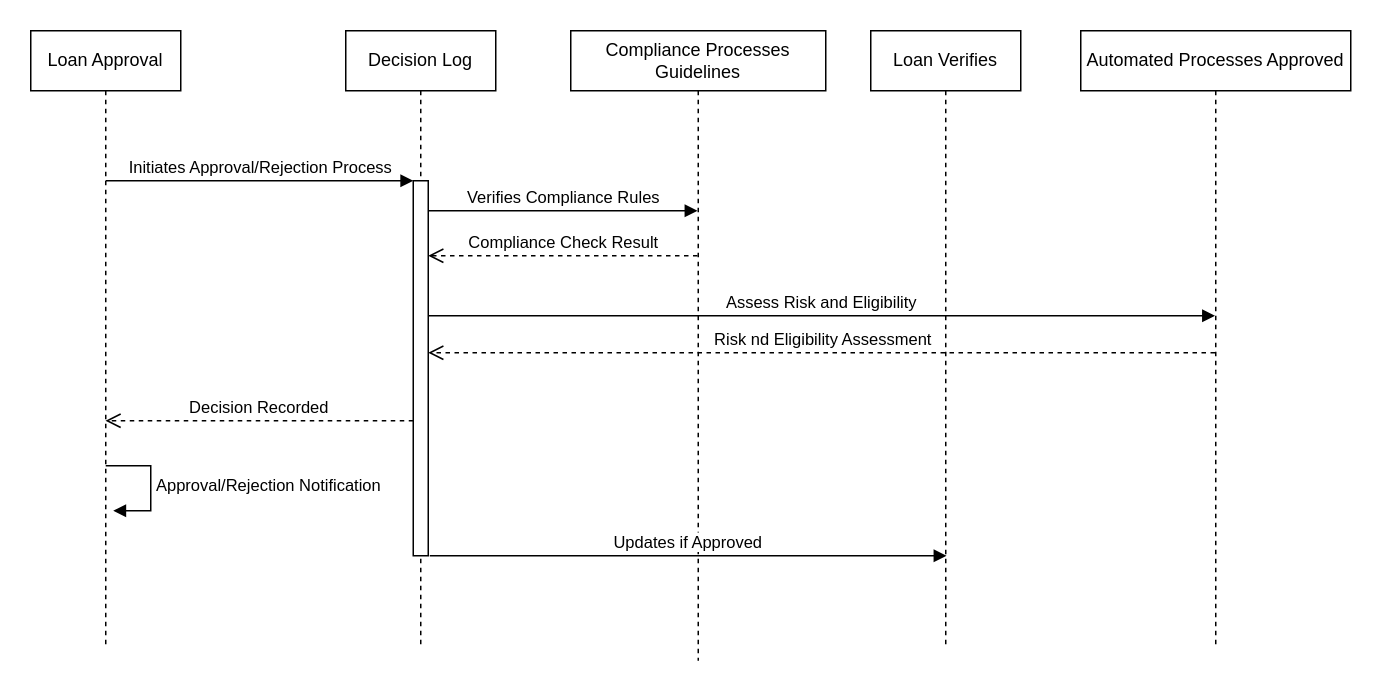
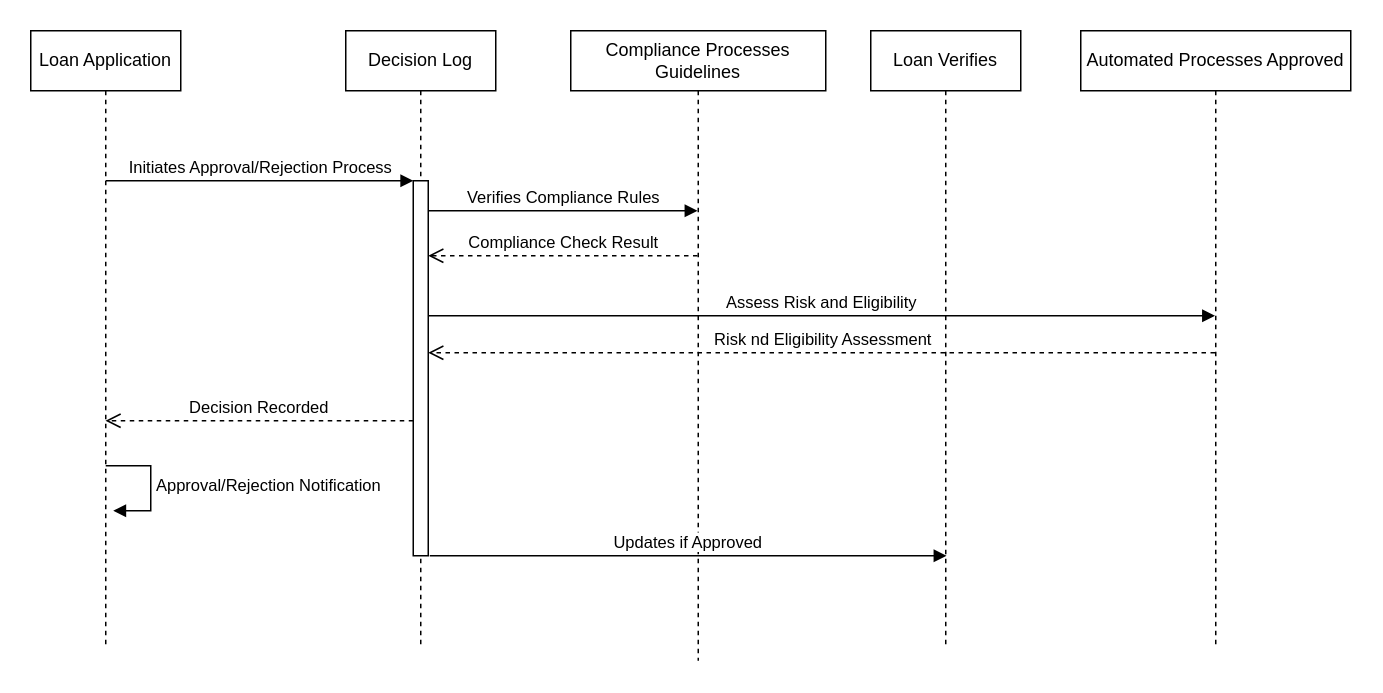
(106, 61) -> (106, 61)
